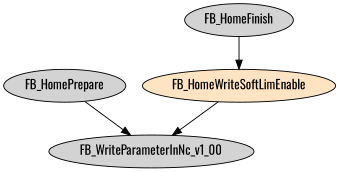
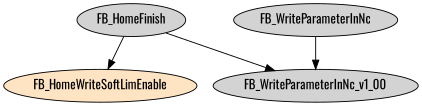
(65, 86) -> (316, 20)
(199, 116) -> (216, 50)
